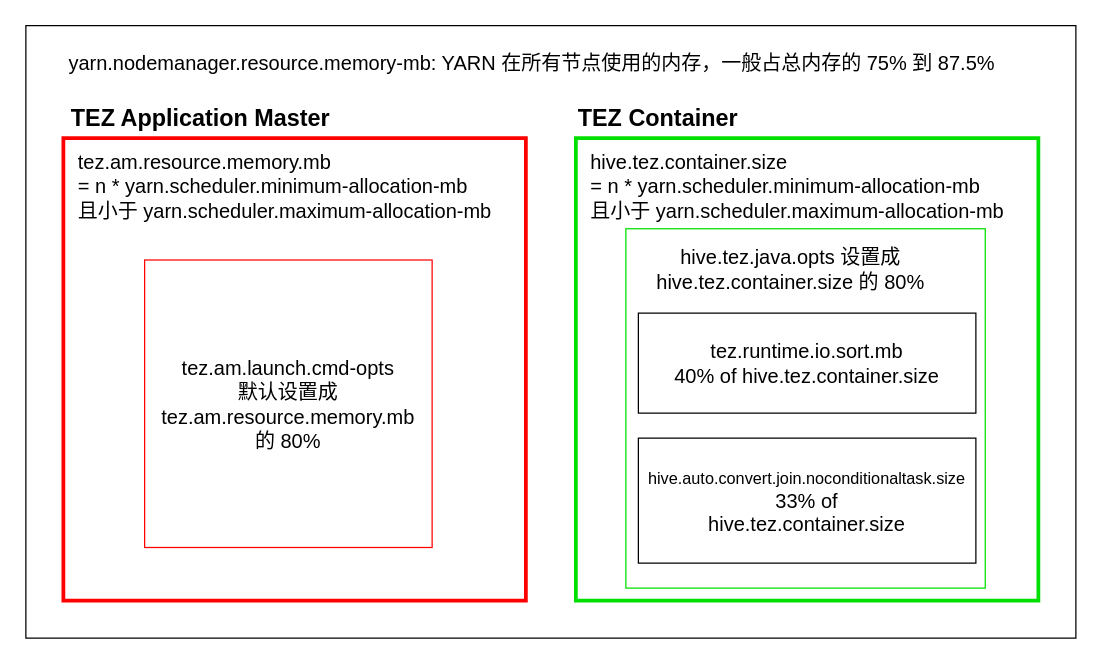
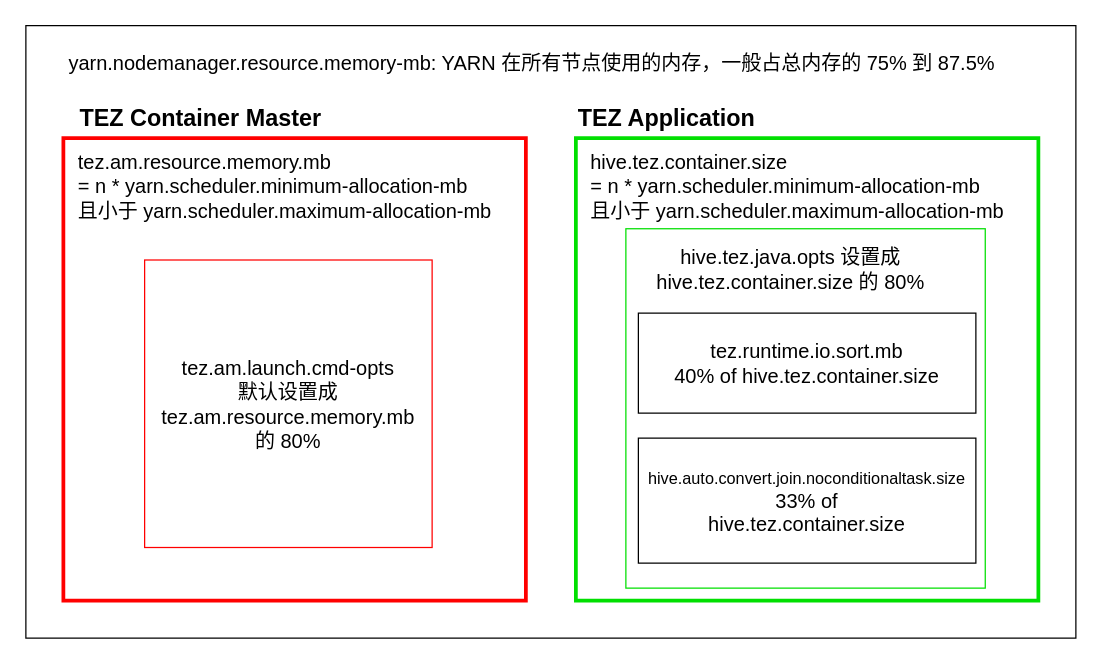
(201, 119) -> (201, 119)
(646, 119) -> (652, 119)
